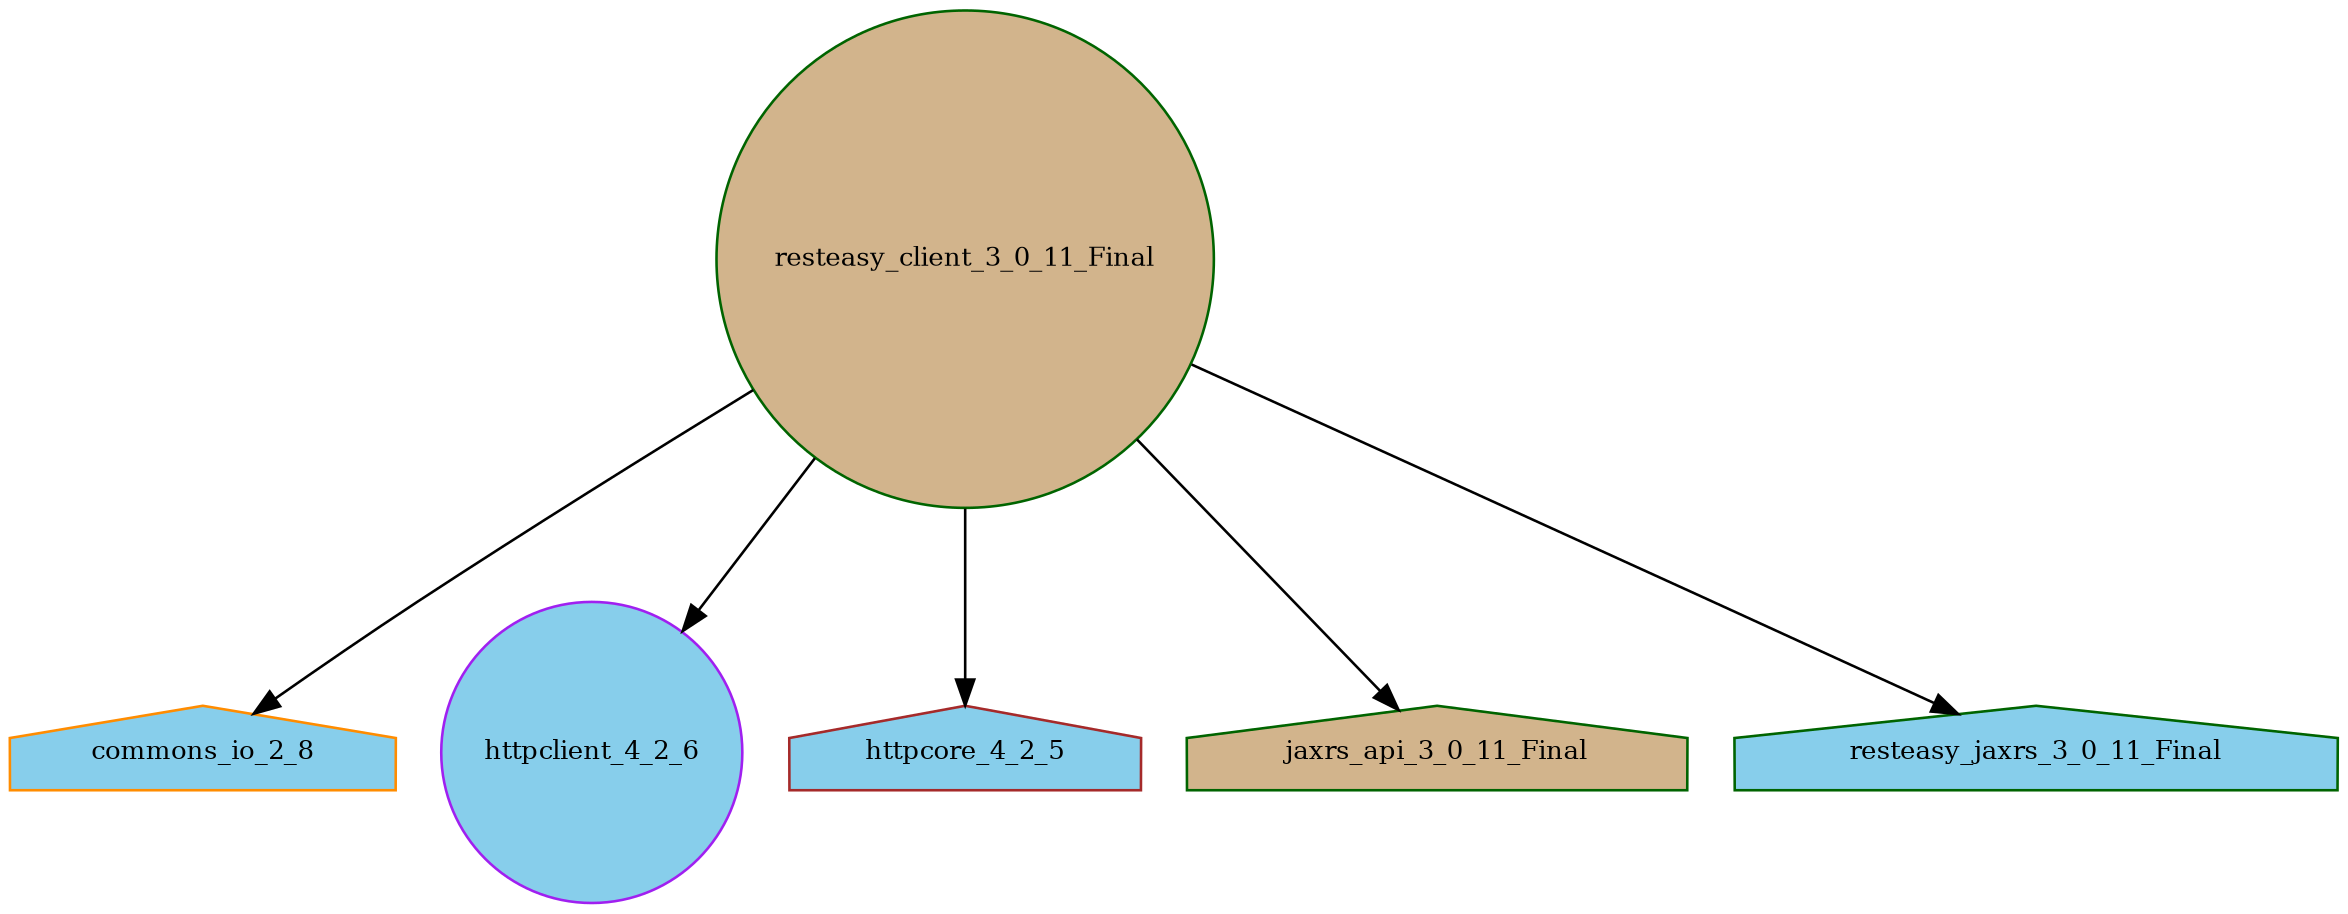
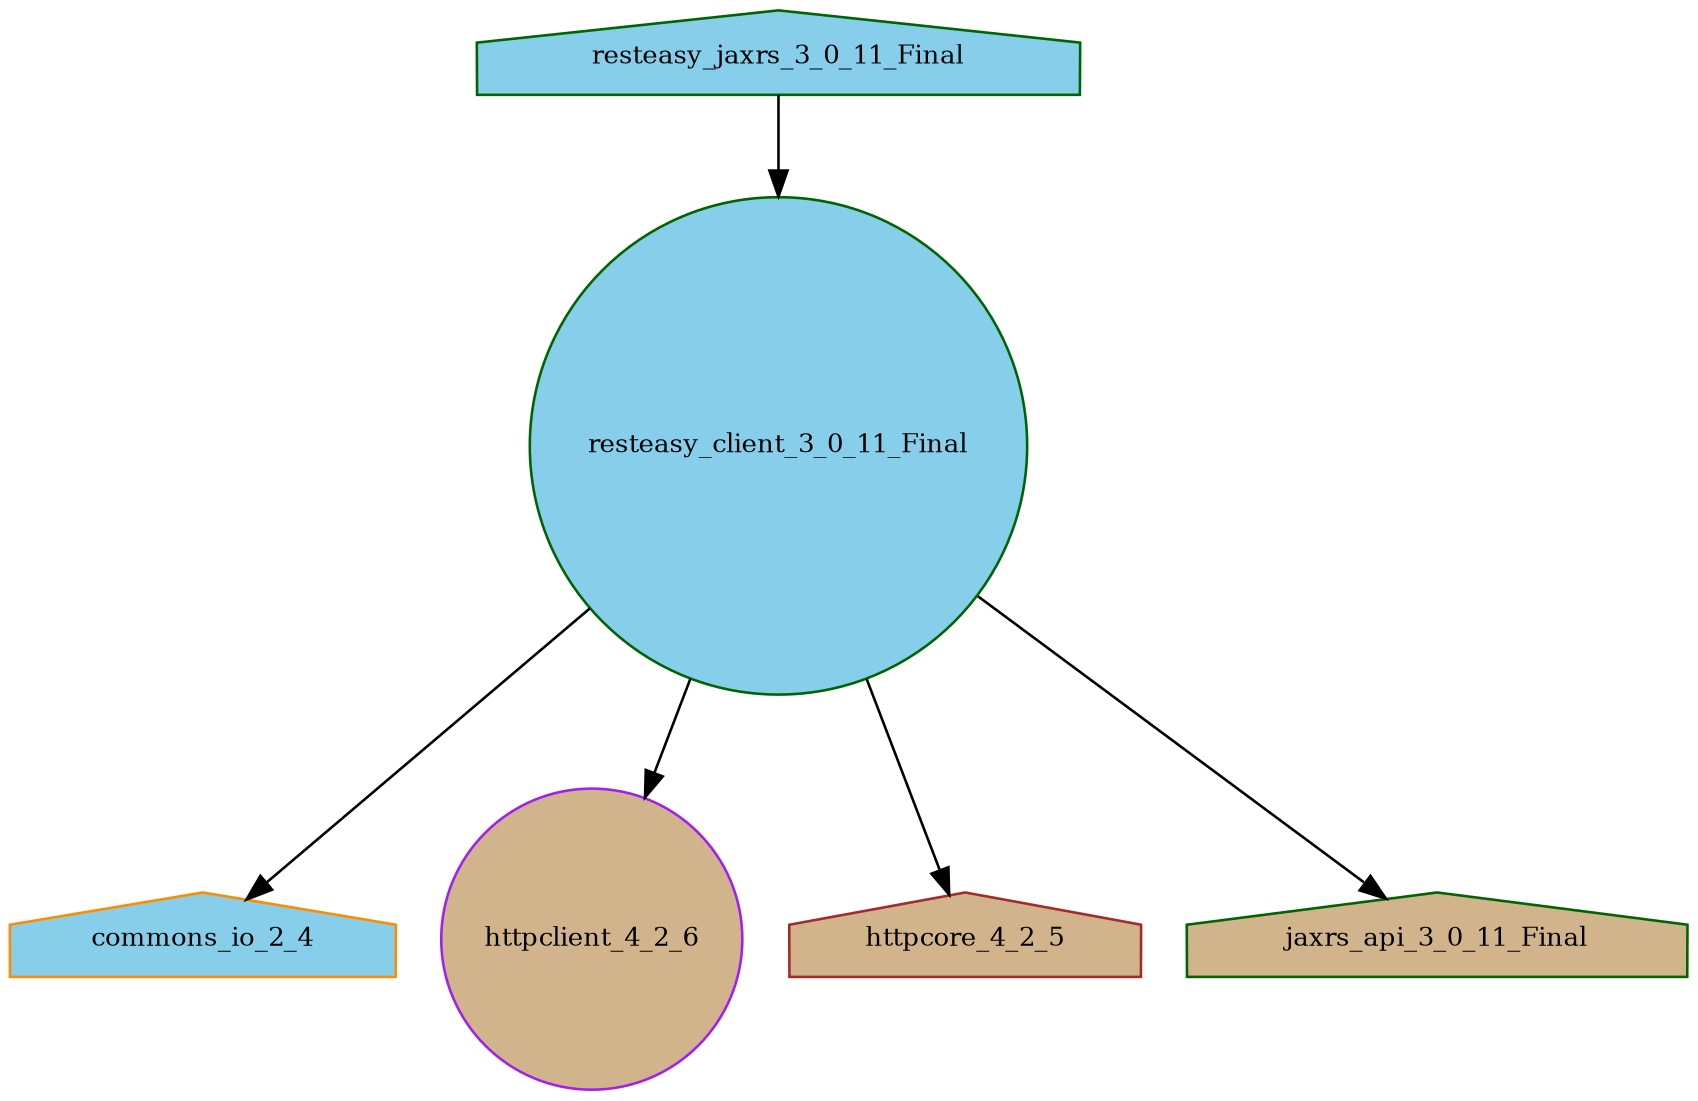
(965, 259) -> (778, 446)
(1563, 533) -> (778, 133)
(203, 752) -> (203, 939)
(592, 752) -> (592, 939)
(965, 752) -> (965, 939)
